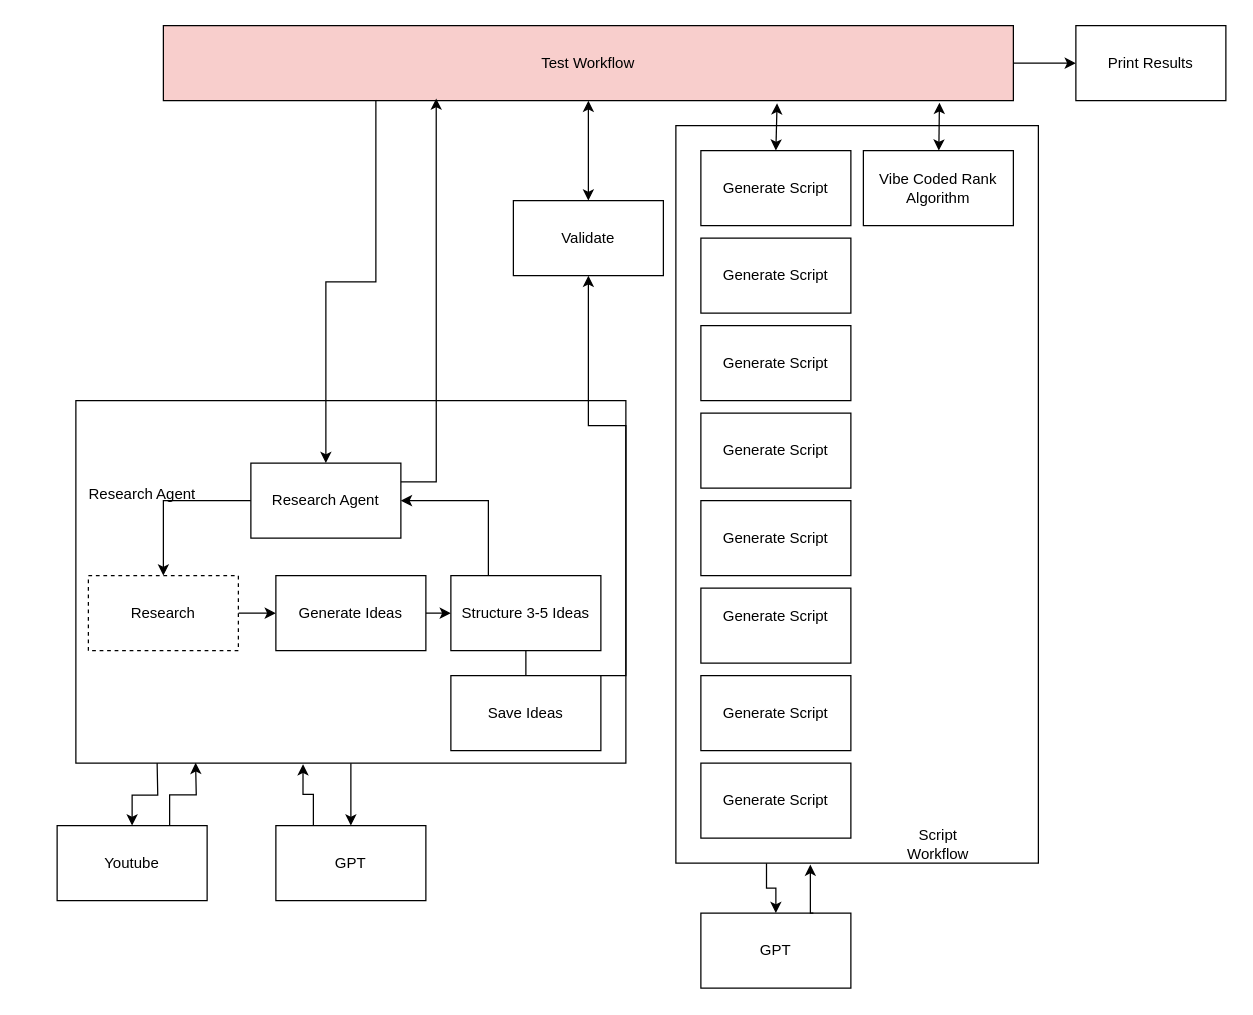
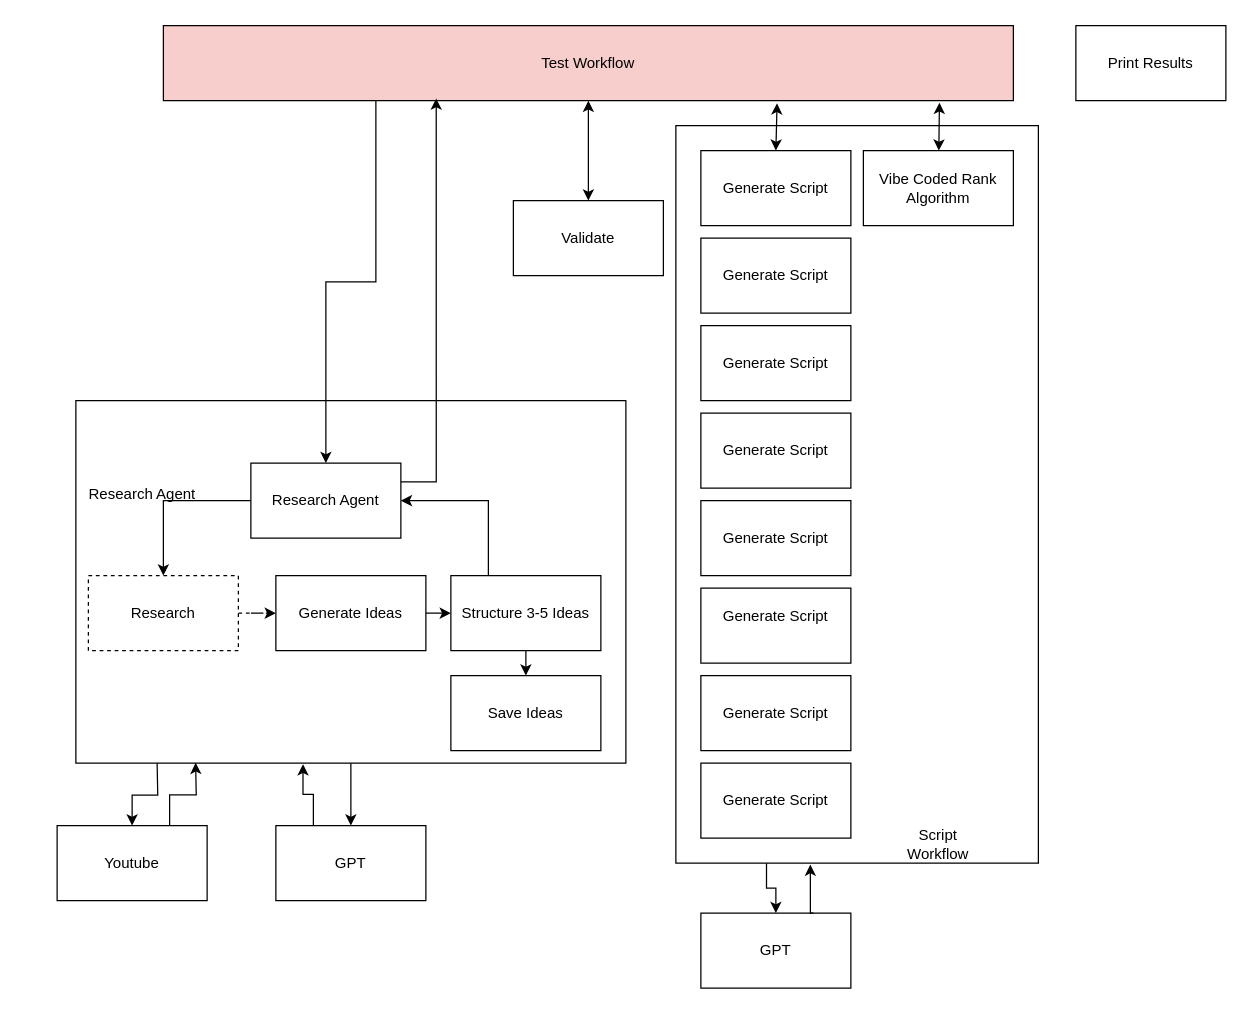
(1040, 63) -> none
(588, 374) -> (526, 666)
(246, 613) -> (246, 613)
